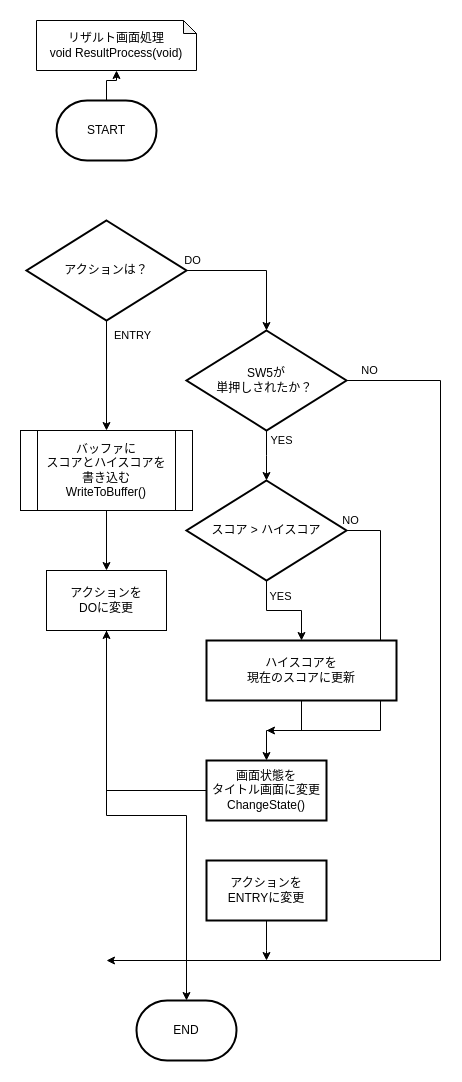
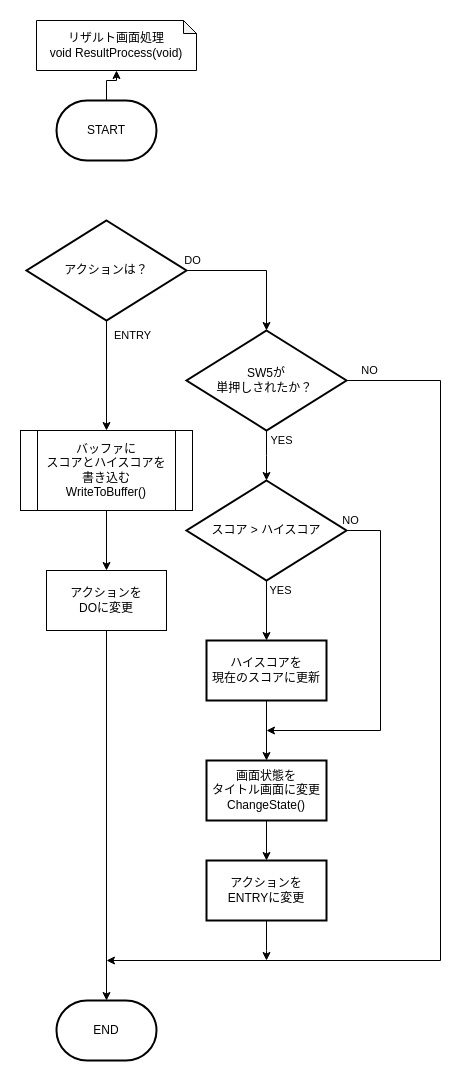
(302, 671) -> (267, 671)
(158, 791) -> (267, 837)
(187, 1031) -> (107, 1031)
